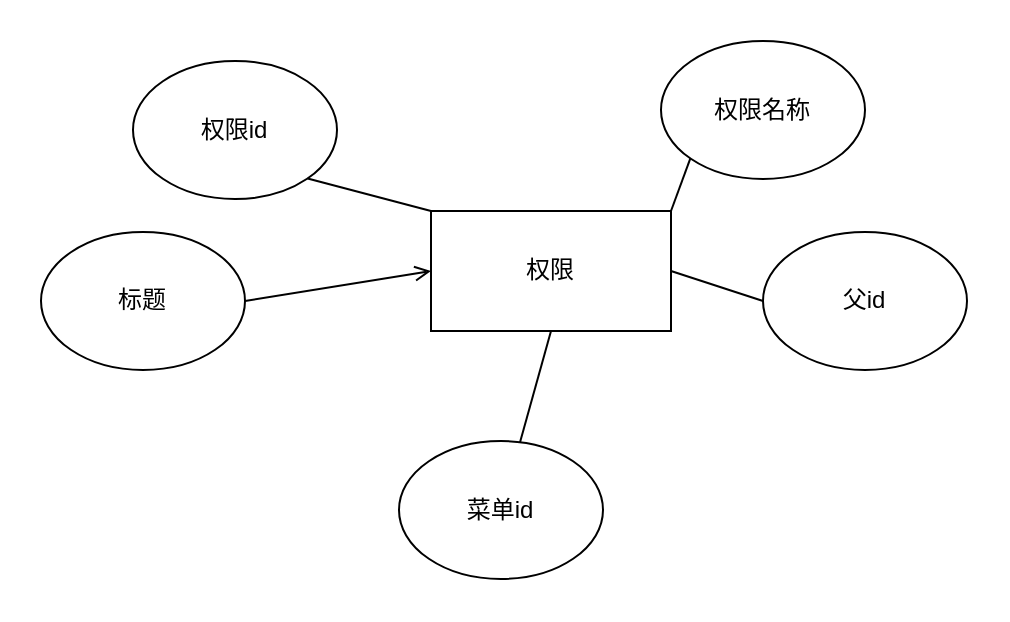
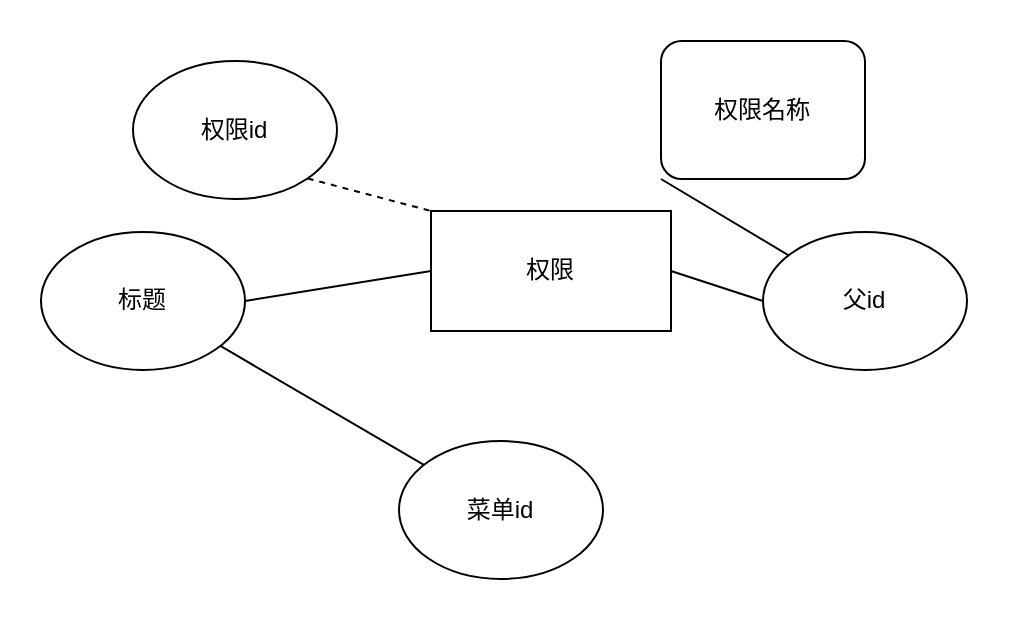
(763, 110) -> (763, 110)
(681, 185) -> (725, 217)
(371, 195) -> (371, 195)
(423, 272) -> (424, 272)
(535, 387) -> (323, 406)
